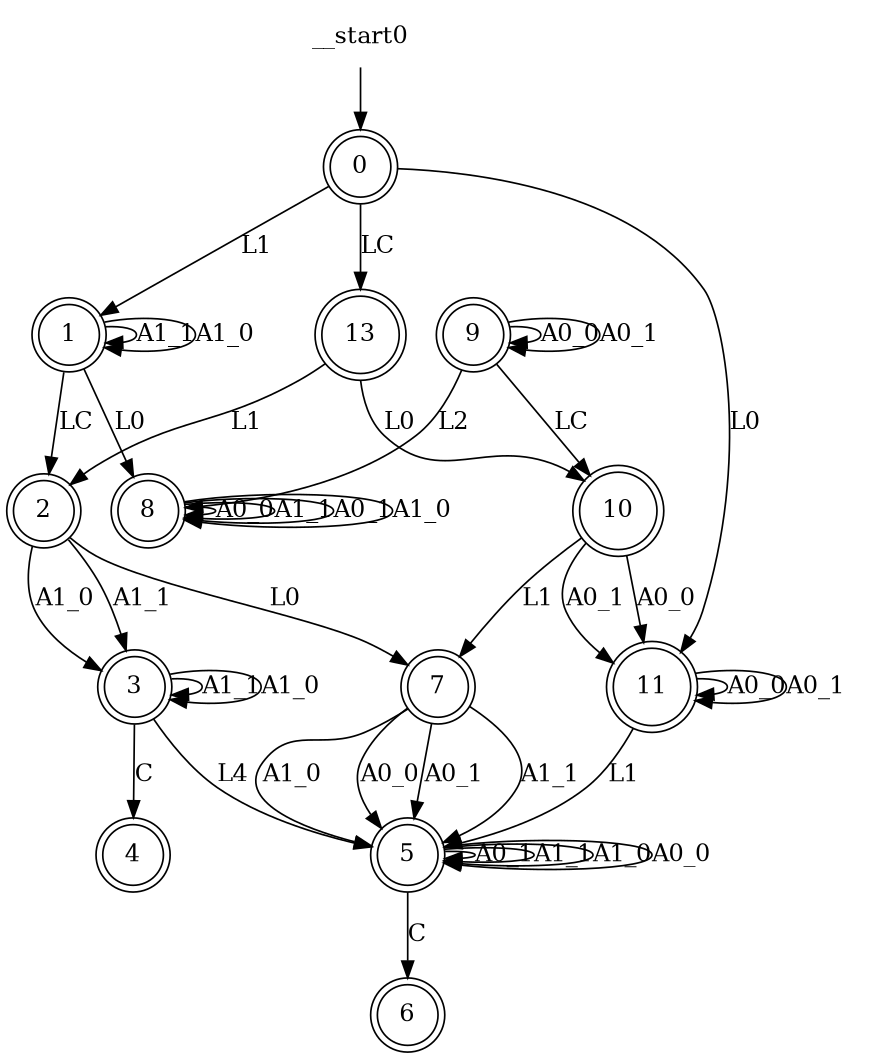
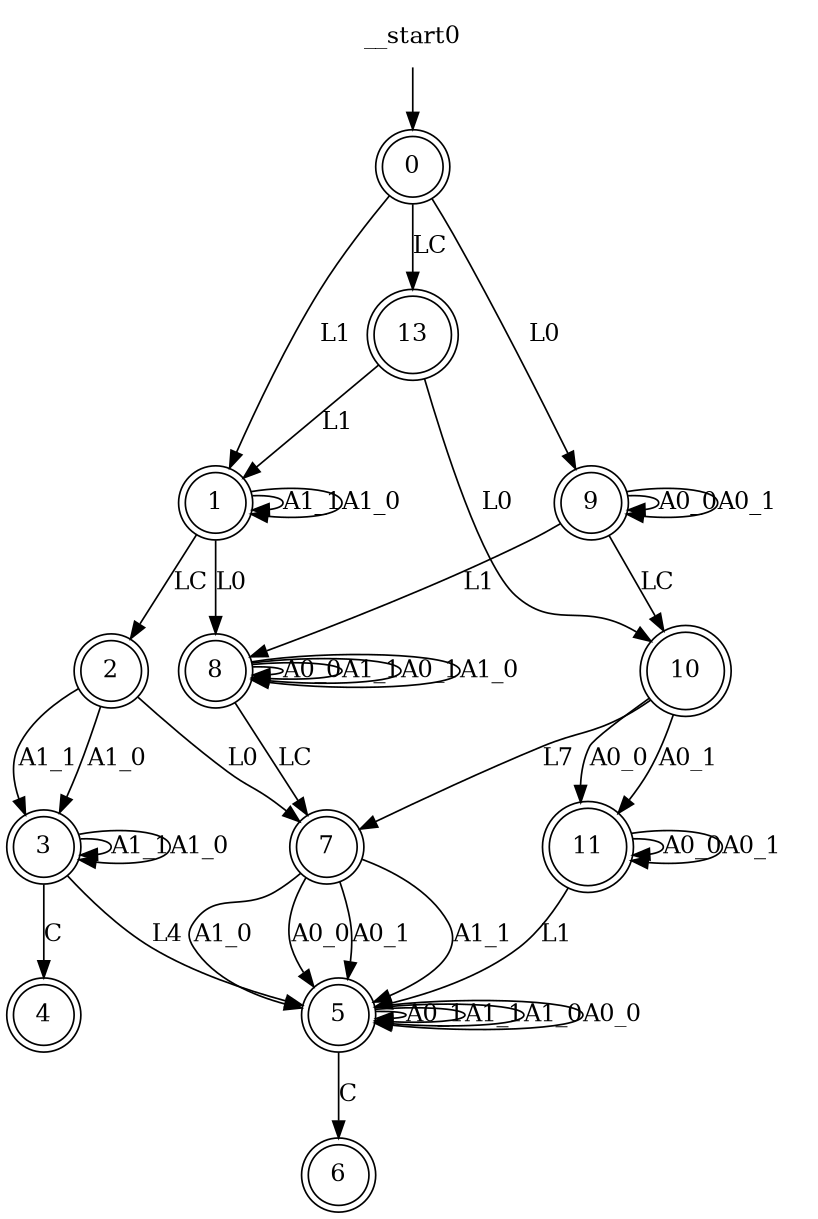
(708, 297) -> (502, 325)
(205, 419) -> (318, 416)
(454, 423) -> (479, 583)
(538, 599) -> (558, 759)
none -> (267, 752)
